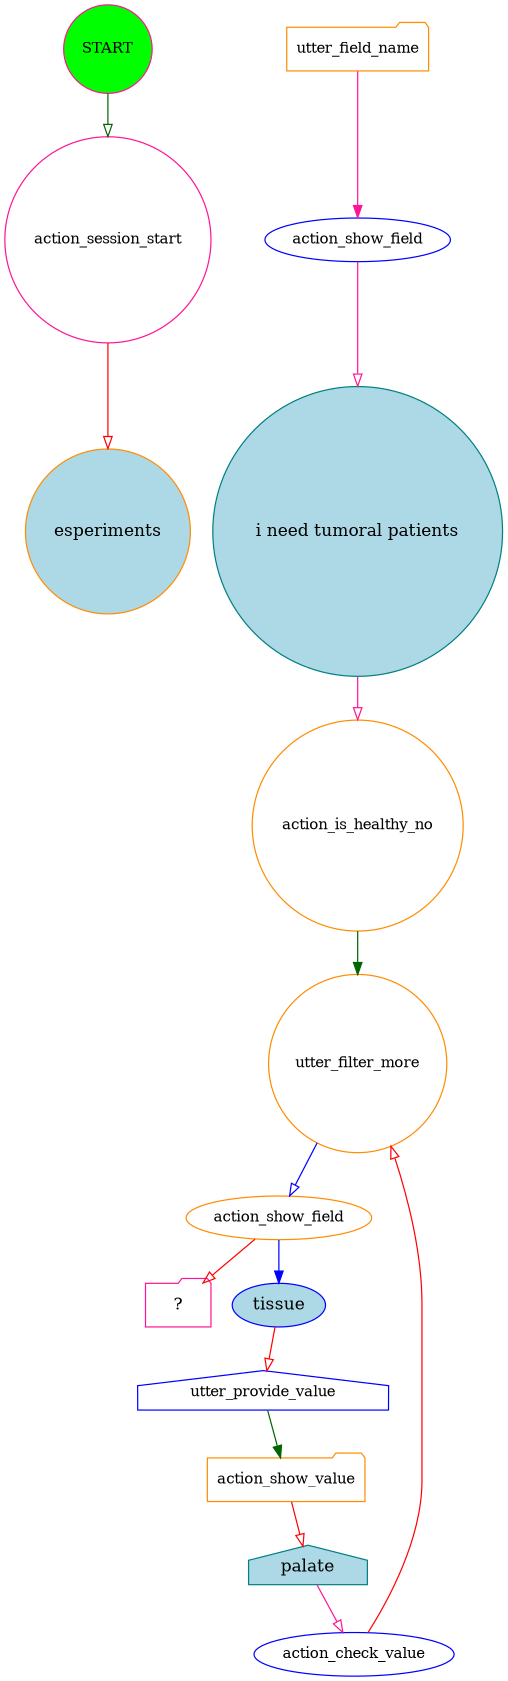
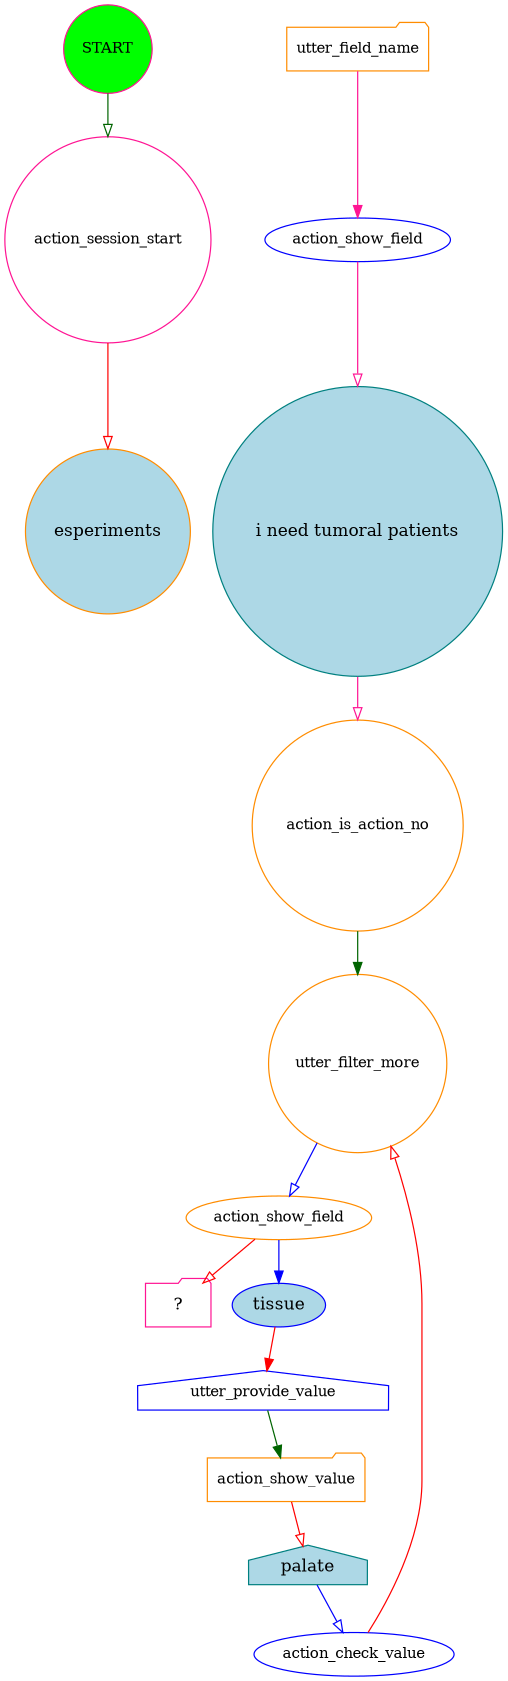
(358, 826) -> (358, 826)
(272, 1343) -> (272, 1343)
(327, 1603) -> (327, 1603)
